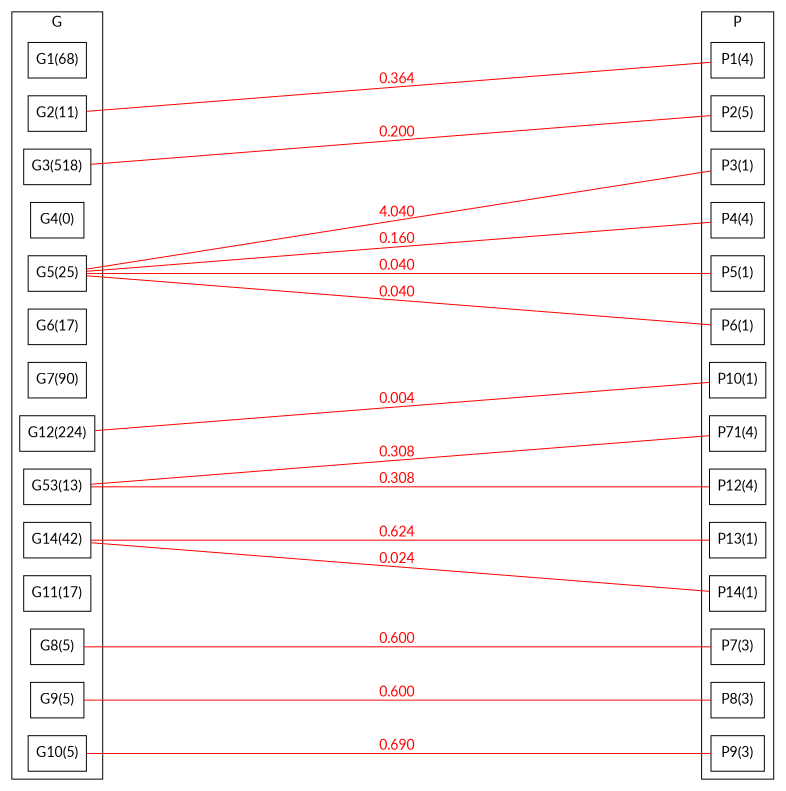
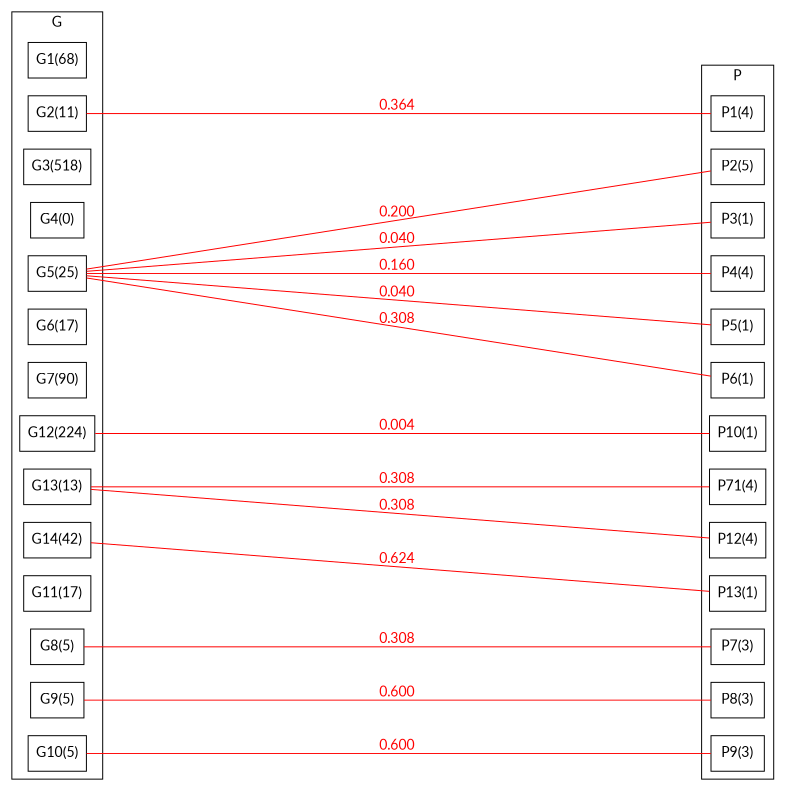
(401, 140) -> (399, 220)
(397, 213) -> (397, 239)
(397, 293) -> (397, 319)
(57, 487) -> (57, 487)
(738, 593) -> none
(397, 639) -> (397, 639)
(397, 746) -> (397, 746)
